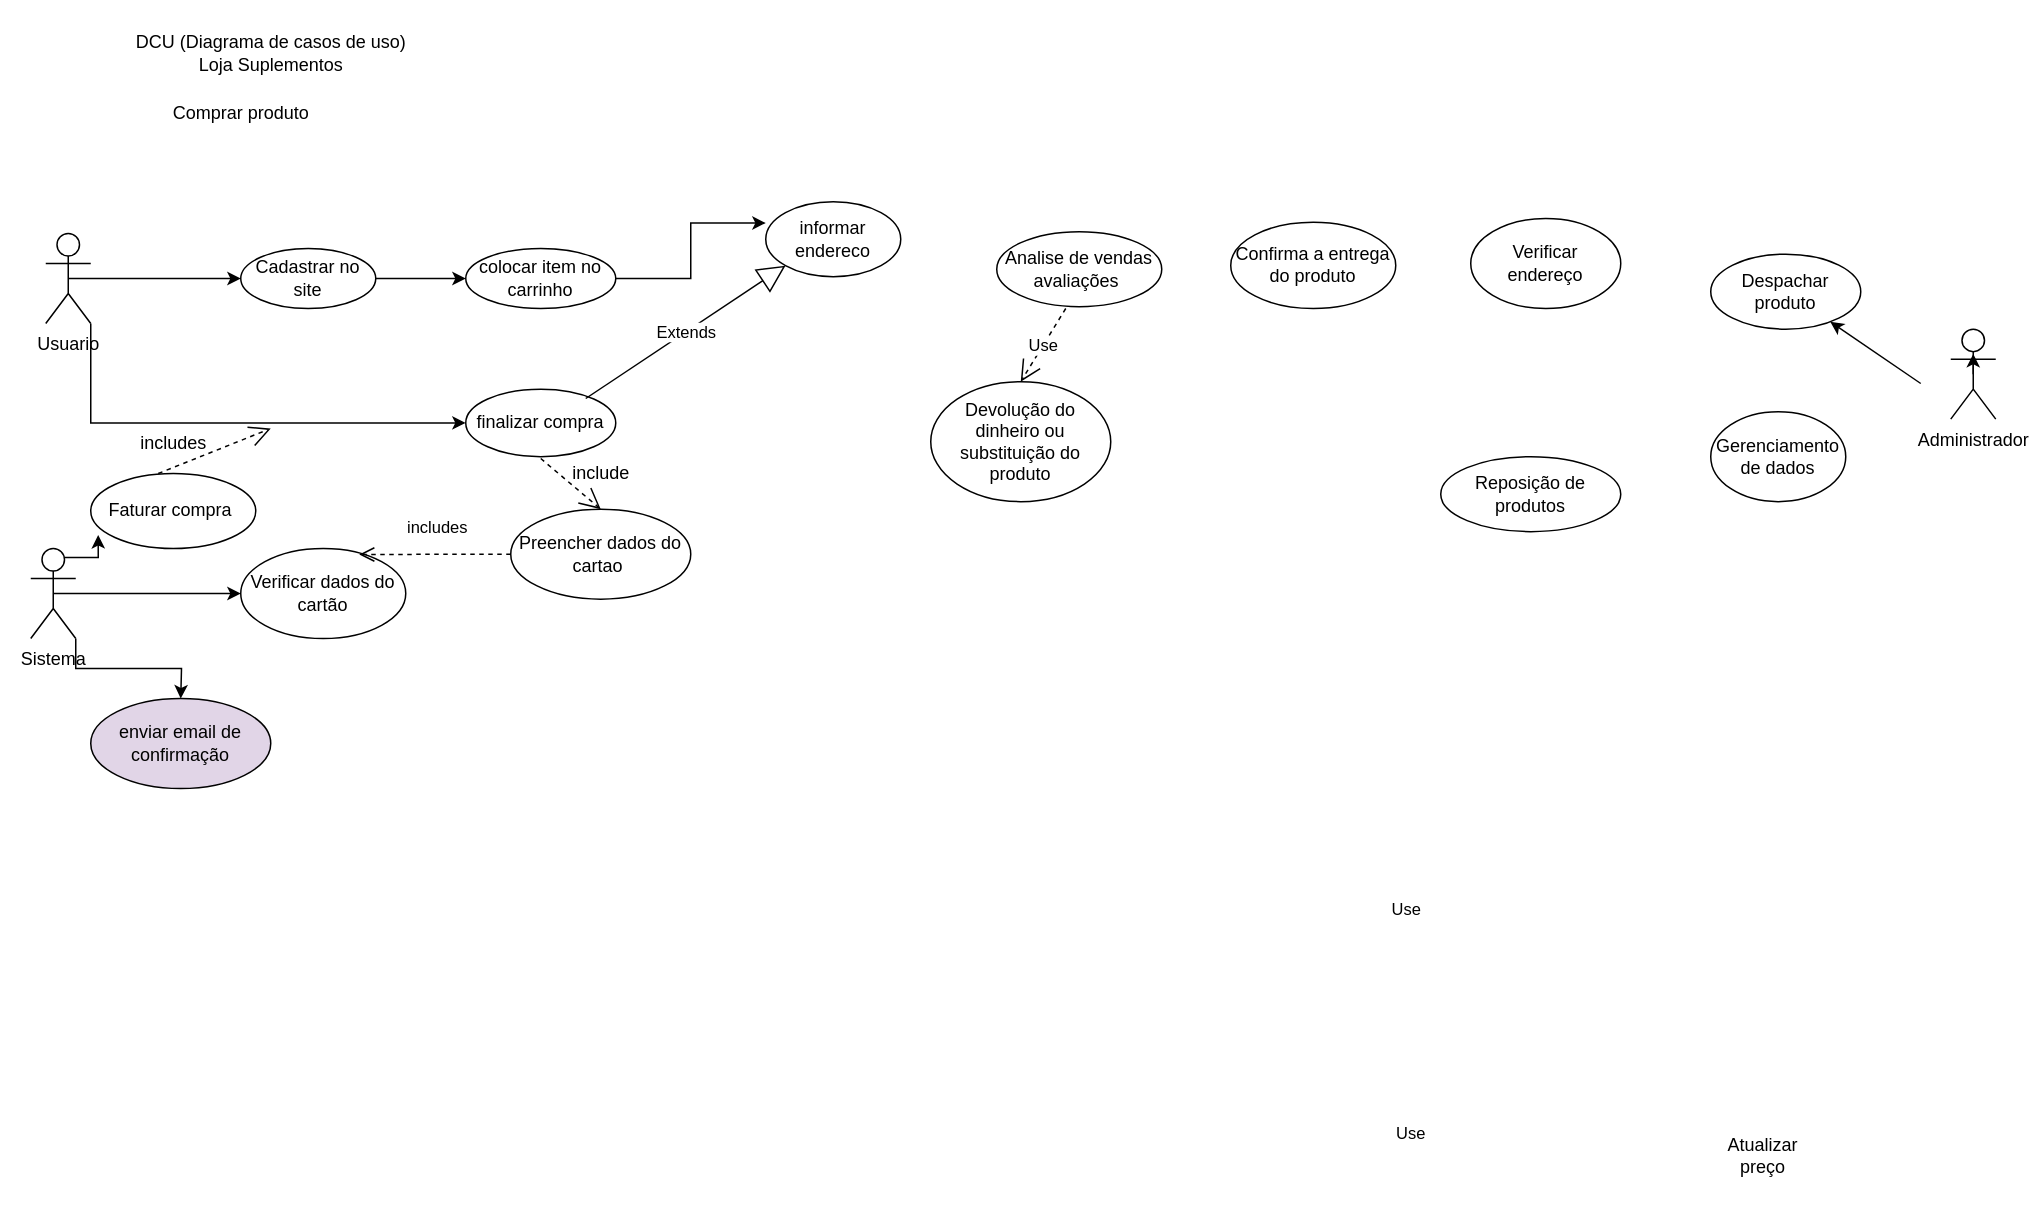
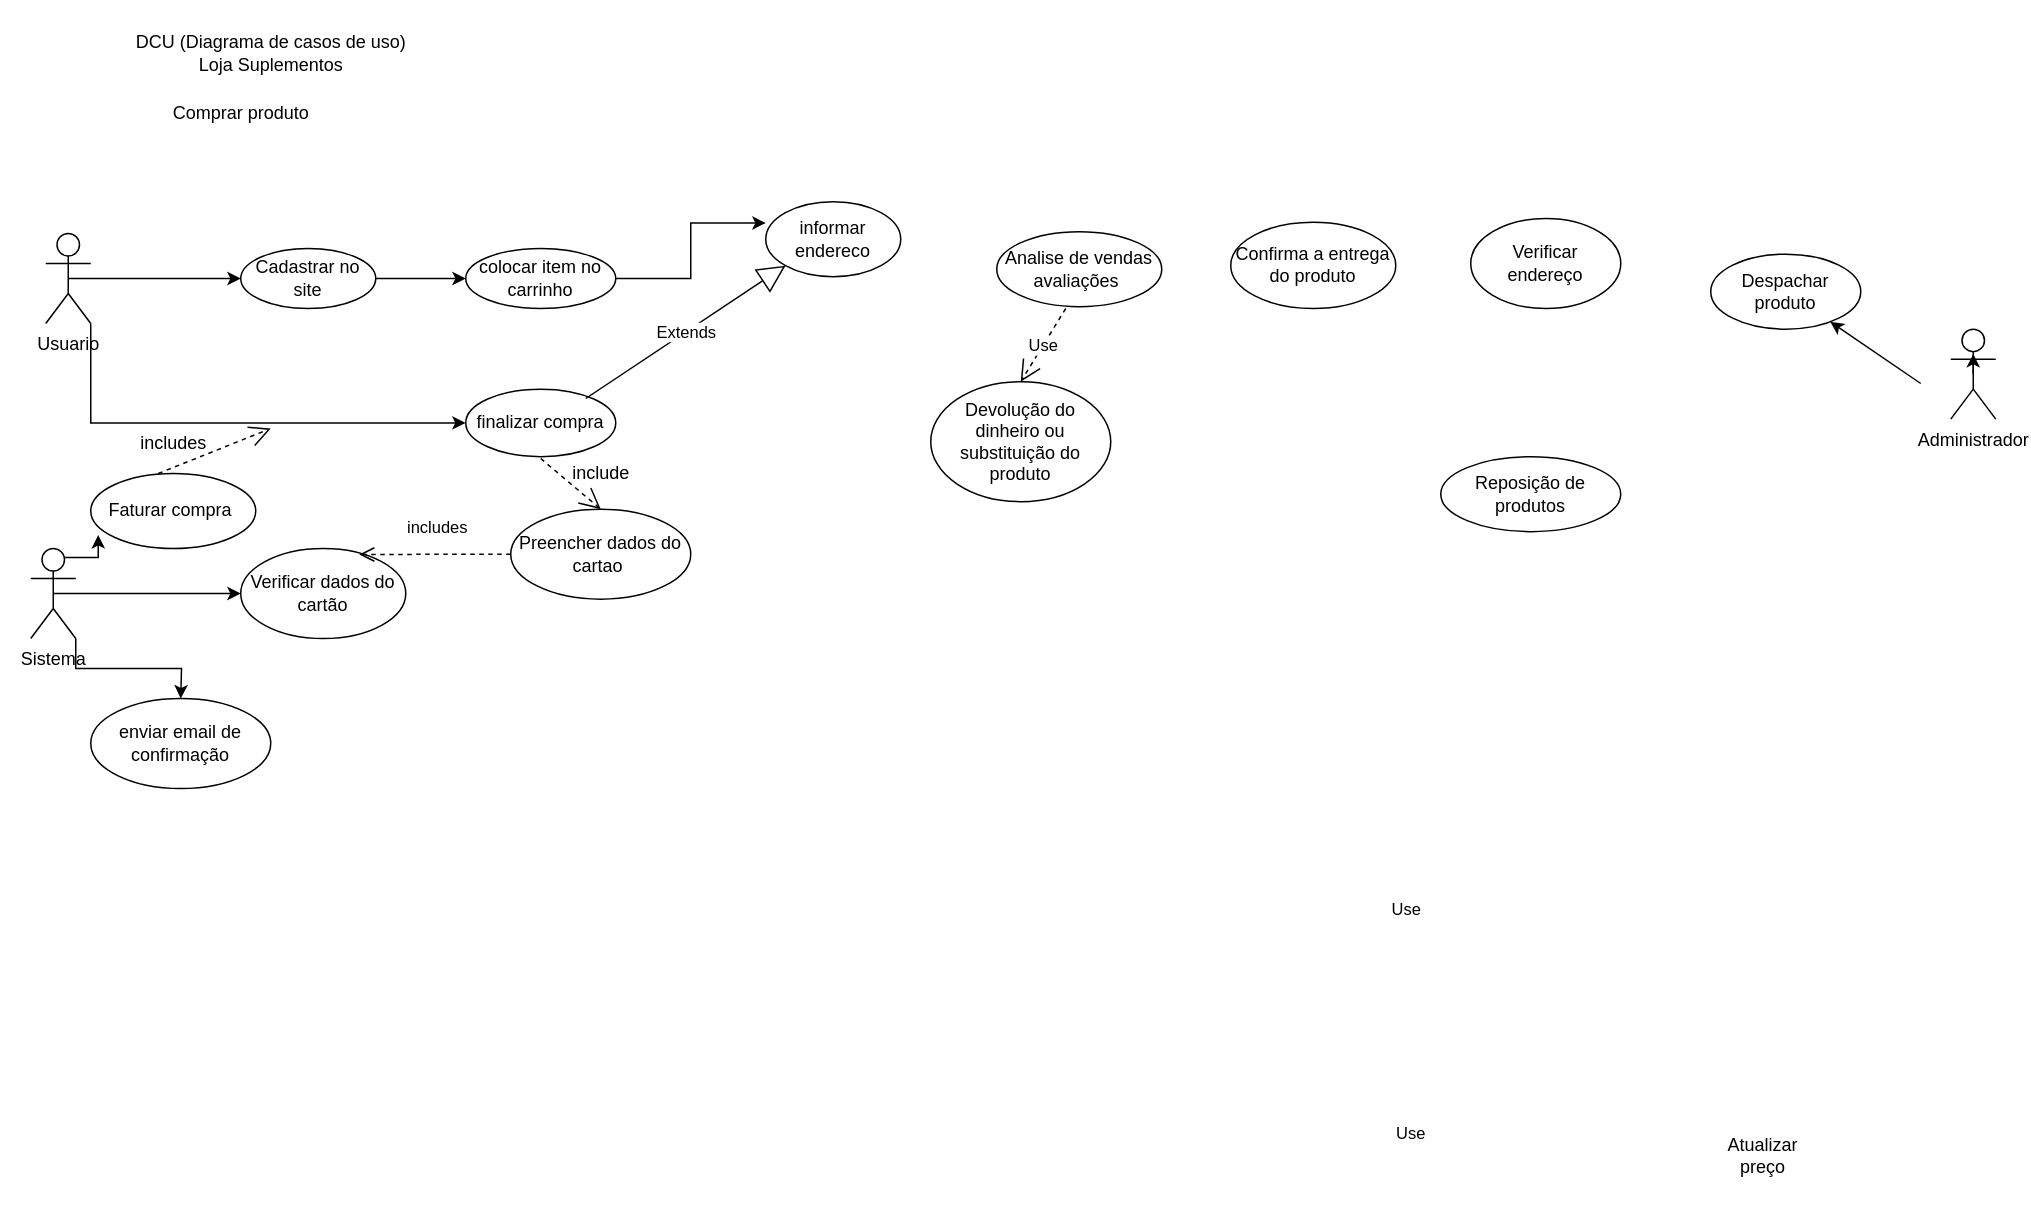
(1778, 456) -> none
(181, 743) -> (181, 743)
